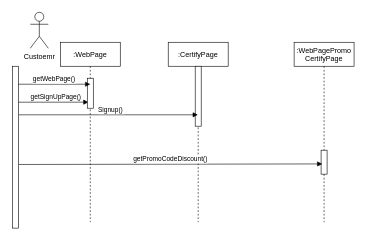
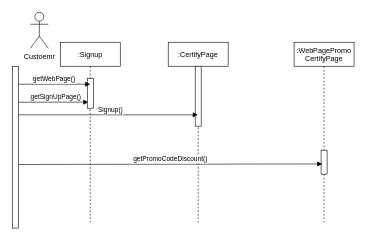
(90, 55) -> (90, 55)
